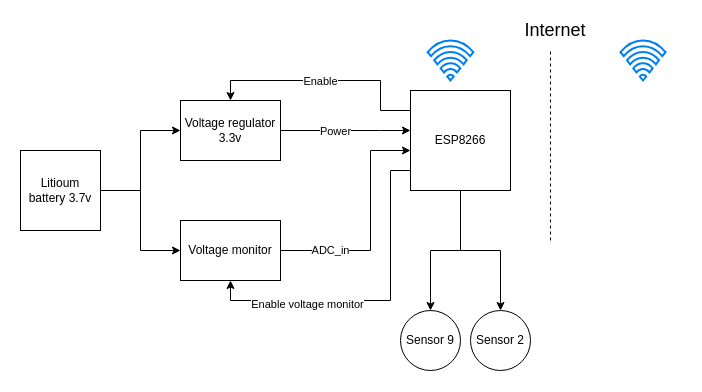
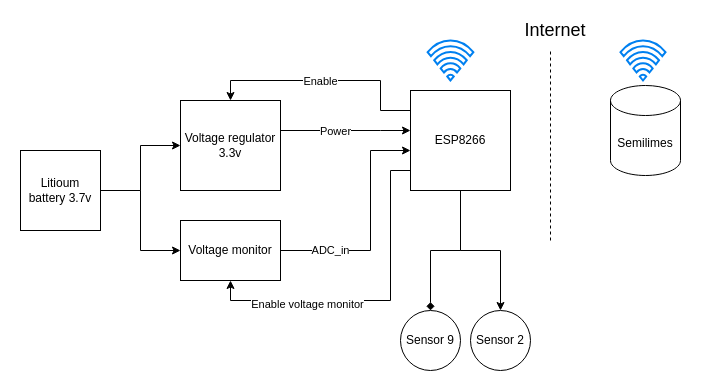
(231, 131) -> (231, 146)
none -> (646, 131)
(431, 302) -> (431, 302)
